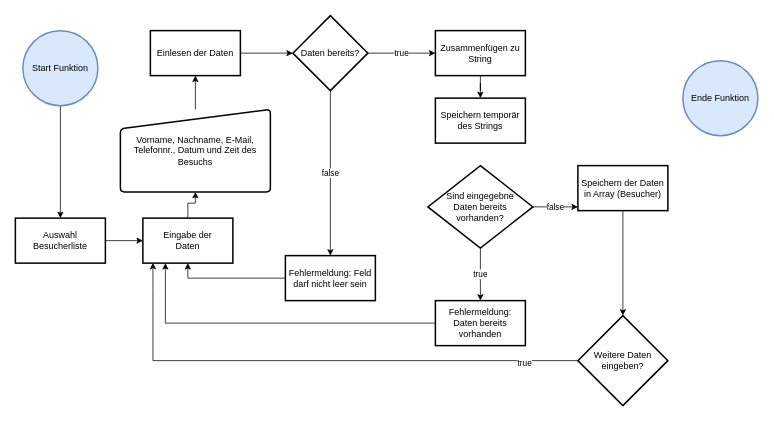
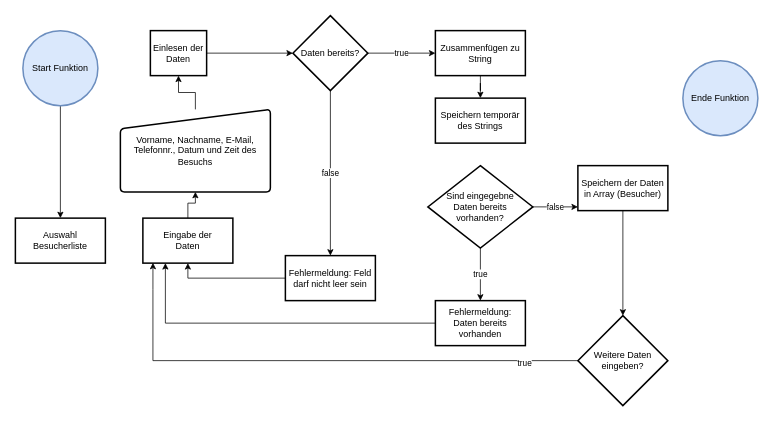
(195, 53) -> (179, 53)
(122, 240) -> none
